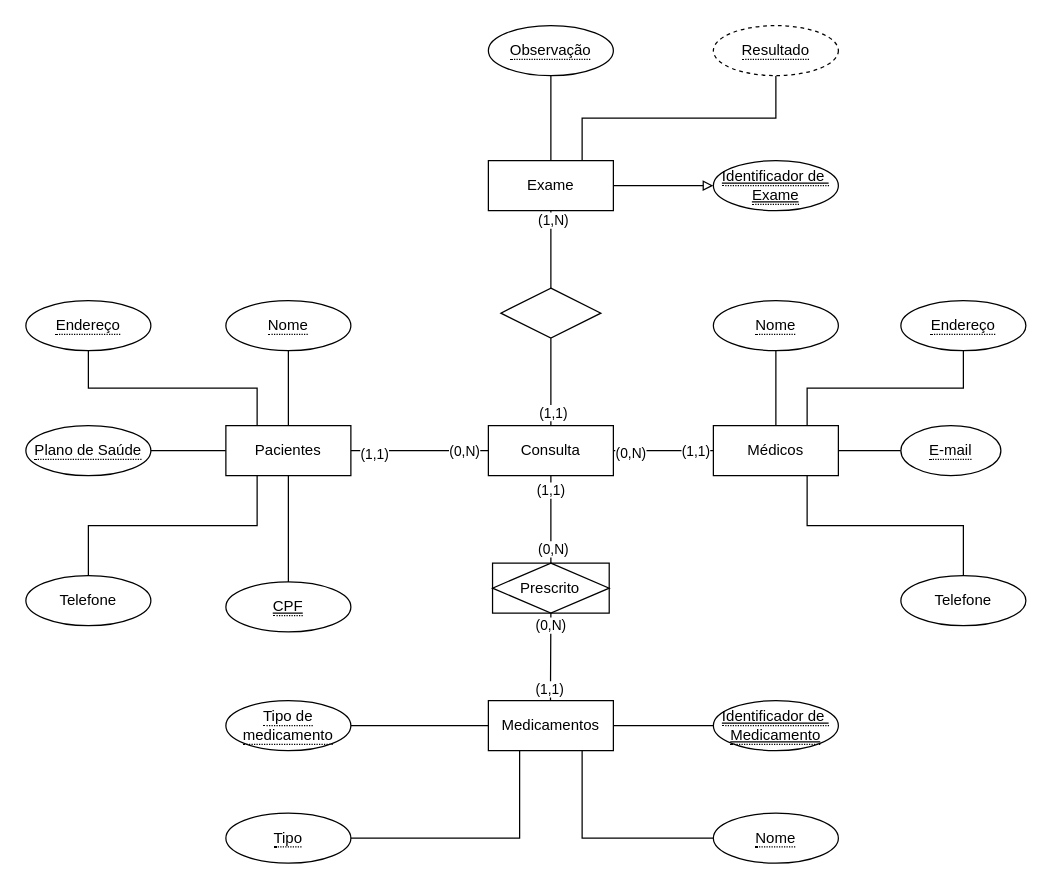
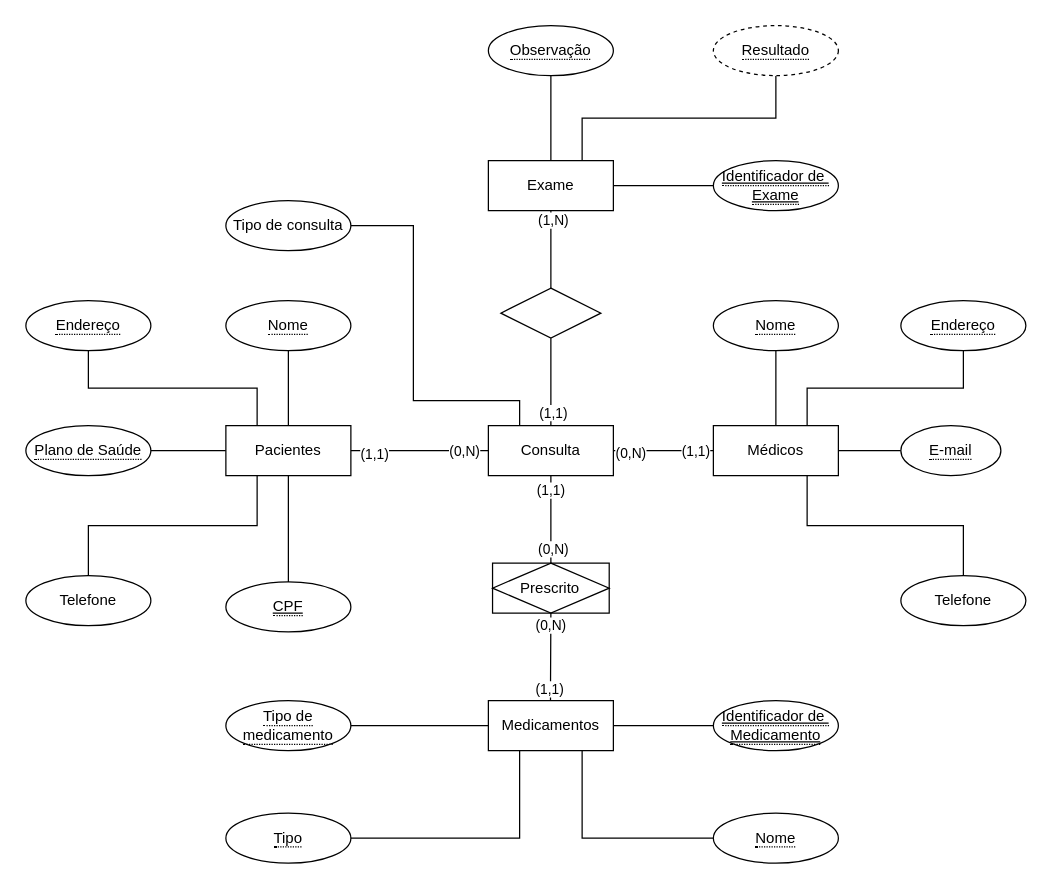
(702, 186) -> (706, 186)
none -> (288, 226)
none -> (413, 348)
